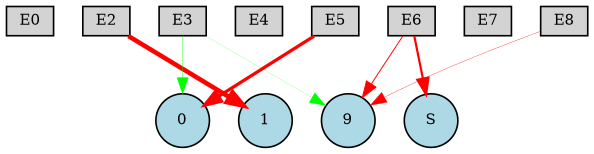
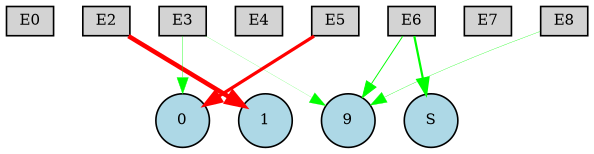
(419, 57) -> (419, 57)
(387, 60) -> (387, 60)
(462, 62) -> (462, 62)
